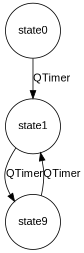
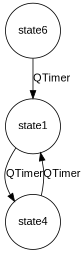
(33, 31) -> (33, 31)
(33, 222) -> (33, 222)
